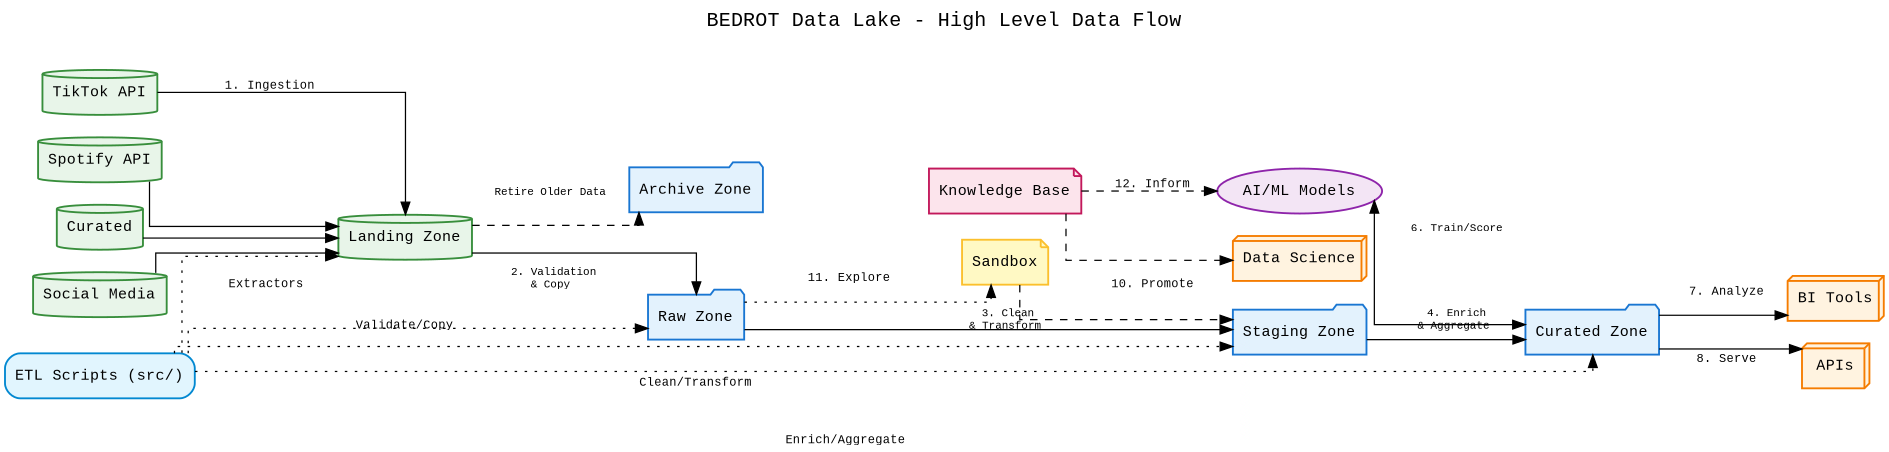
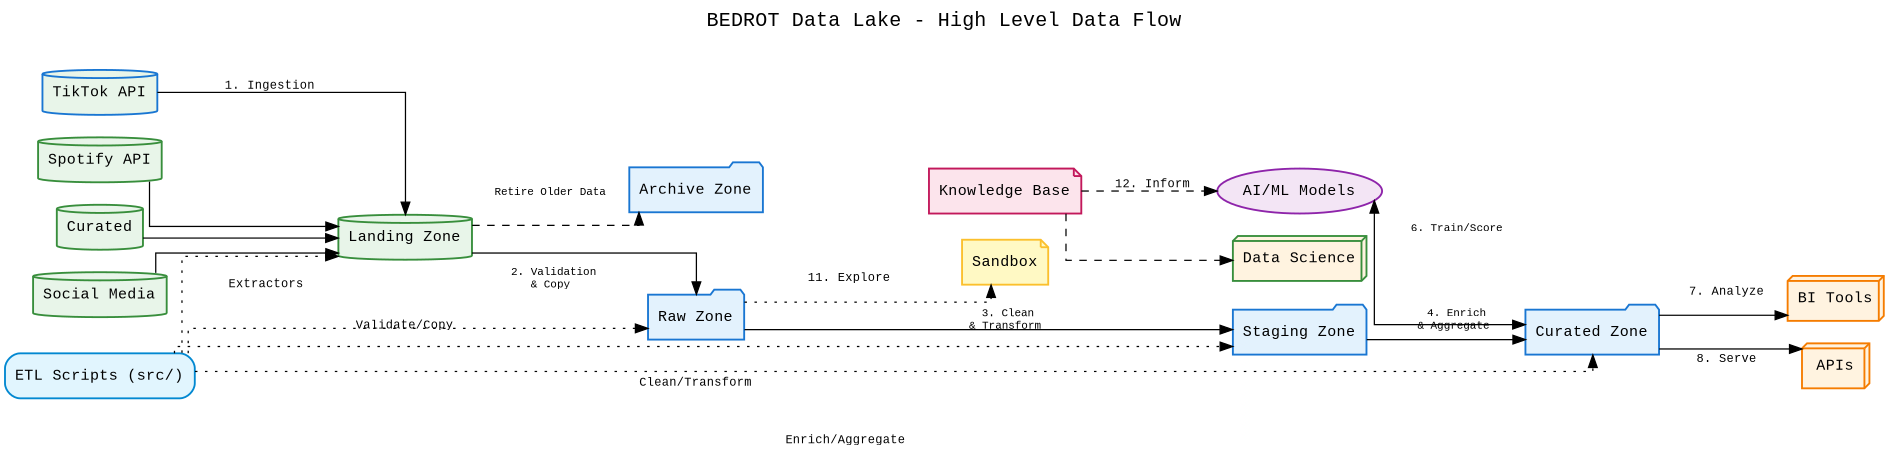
(100, 92) -> (100, 92)
(1300, 258) -> (1300, 258)
(1103, 320) -> none
